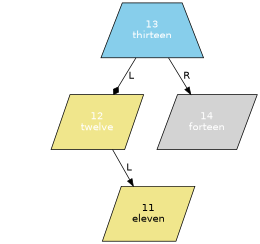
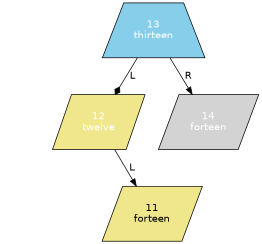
(149, 214) -> (152, 214)
